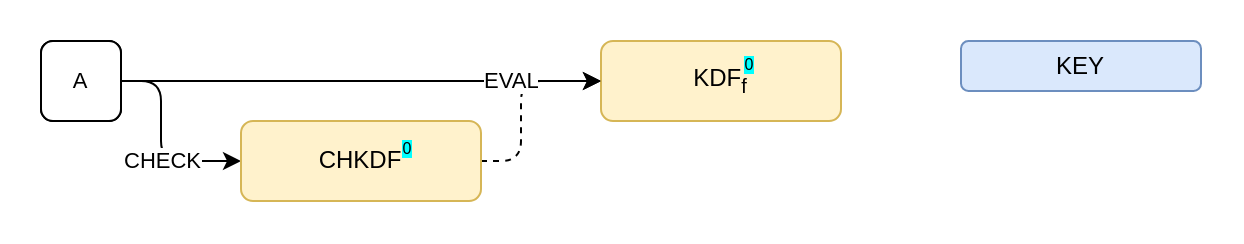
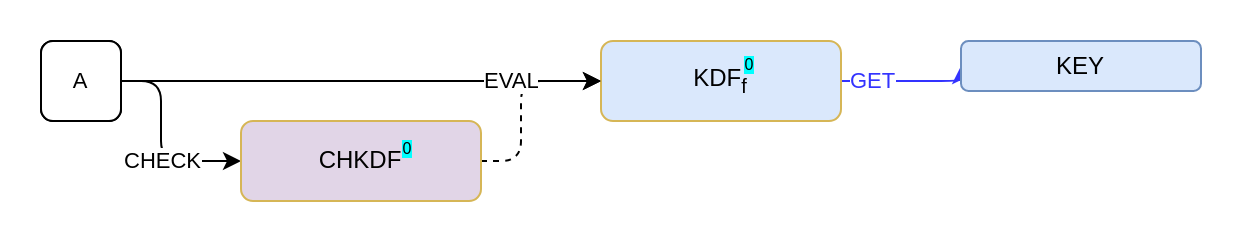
(721, 81) -> (721, 81)
none -> (900, 81)
(361, 161) -> (361, 161)
